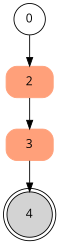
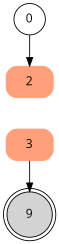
(30, 109) -> none
(30, 215) -> (30, 215)
